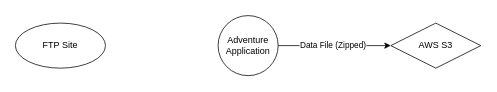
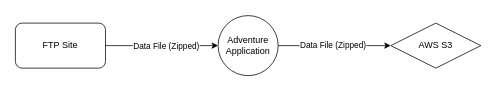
(60, 45) -> (60, 45)
none -> (159, 45)
